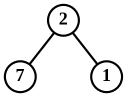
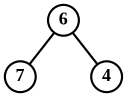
(63, 20) -> (63, 20)
(107, 77) -> (107, 77)
